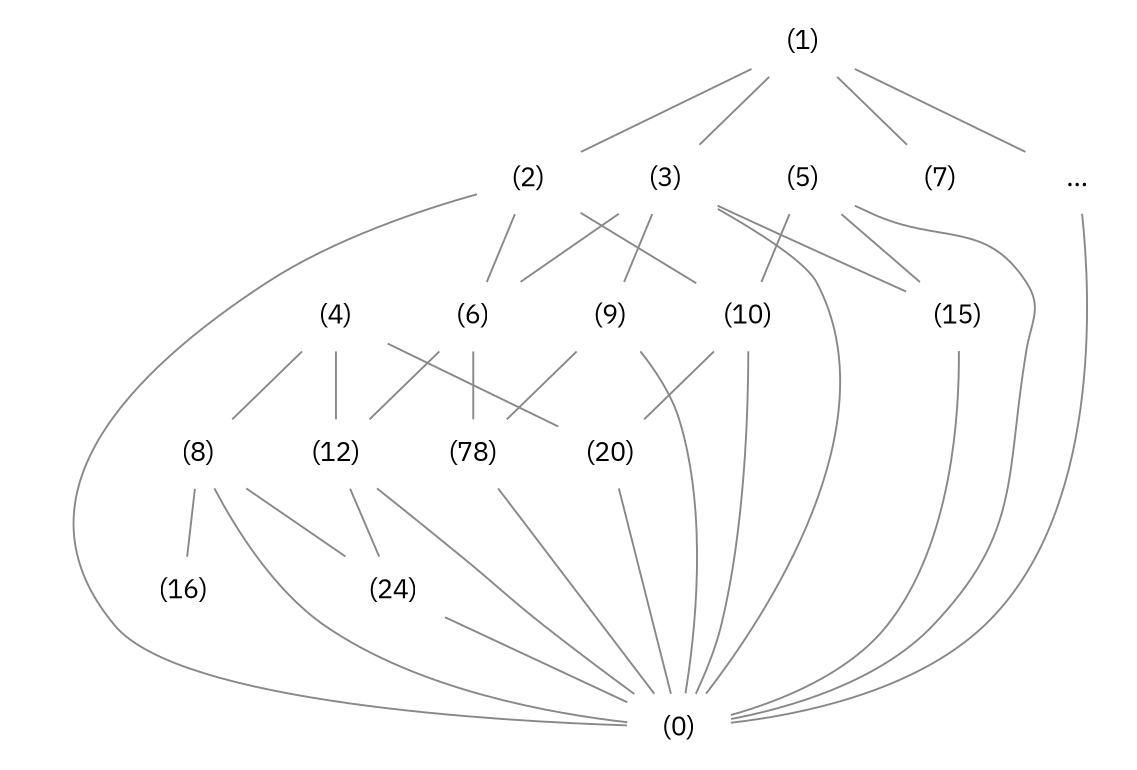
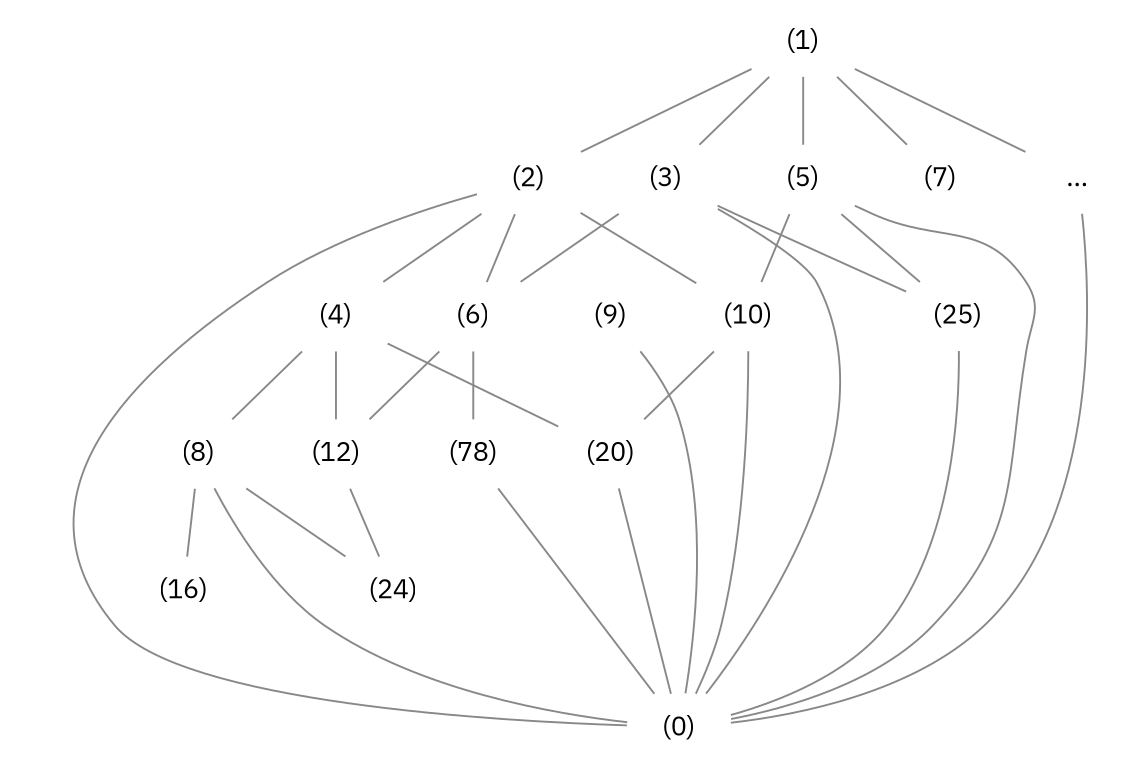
none -> (803, 111)
(643, 236) -> none
none -> (432, 248)
(958, 317) -> (958, 317)
(542, 385) -> none
(504, 593) -> none
(536, 660) -> none
